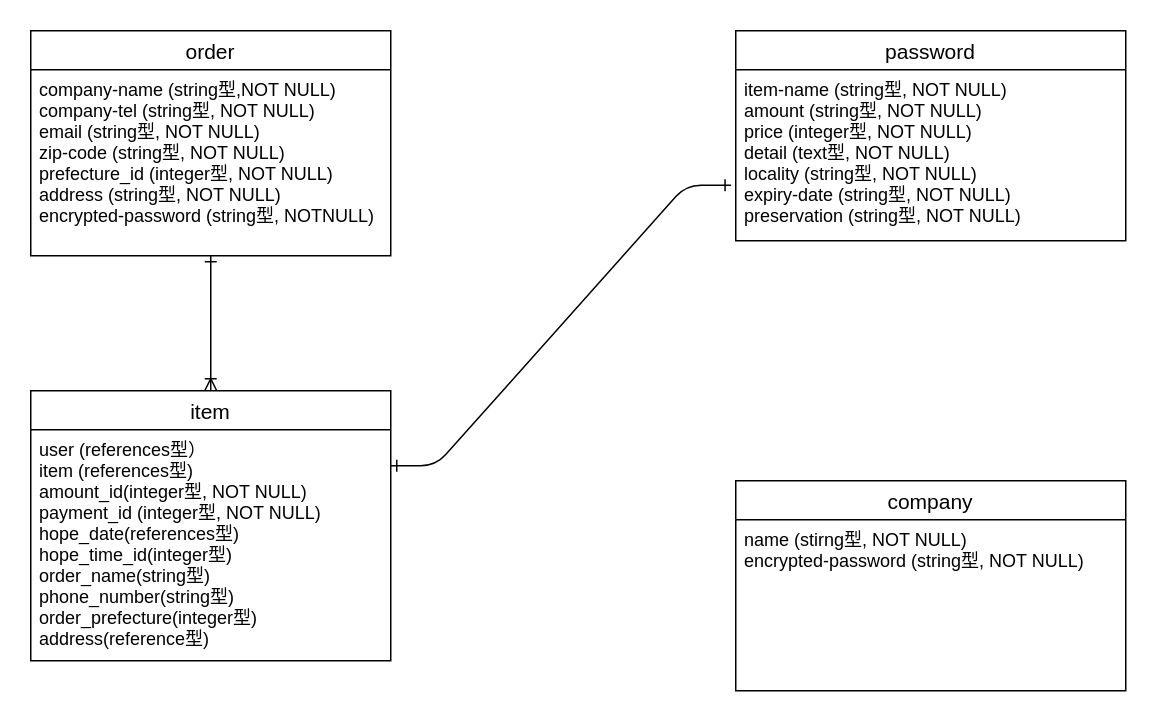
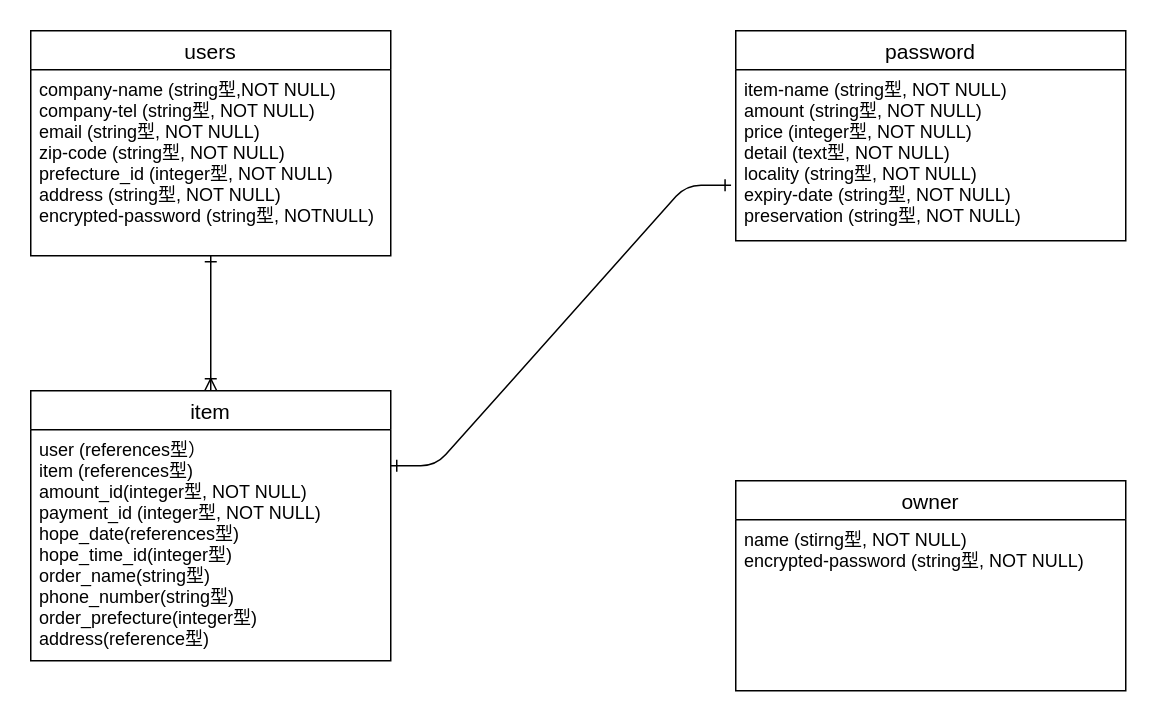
(210, 52) -> (210, 52)
(930, 502) -> (930, 502)
